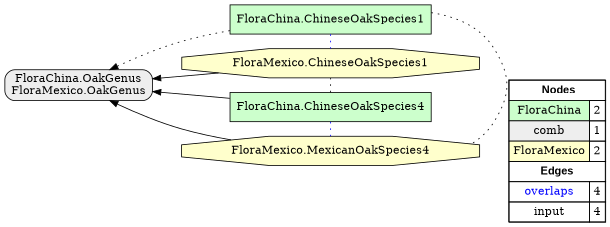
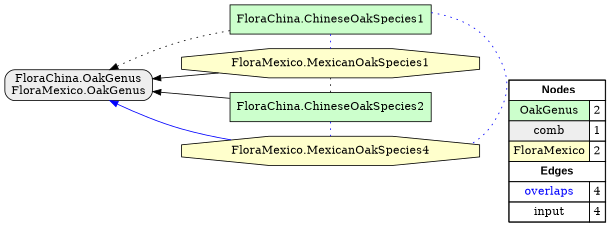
(331, 63) -> (331, 63)
(502, 64) -> (502, 64)
(331, 107) -> (331, 107)
(549, 110) -> (549, 110)
(173, 126) -> (173, 126)
